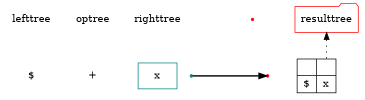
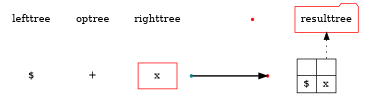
(158, 76) -> (158, 76)
